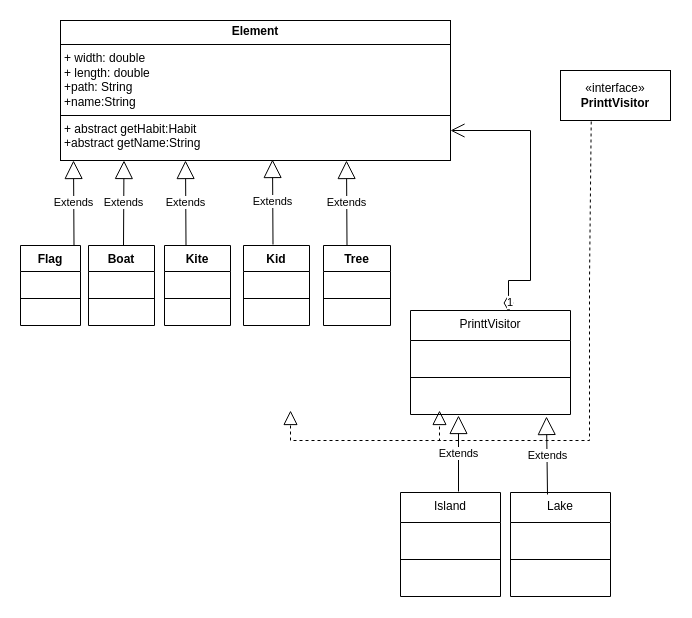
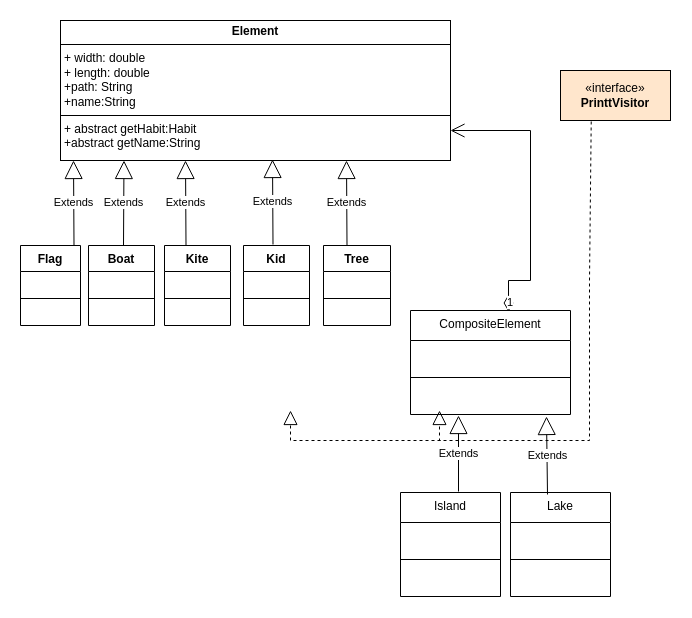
(616, 96) -> (616, 96)
(490, 324) -> (490, 324)
